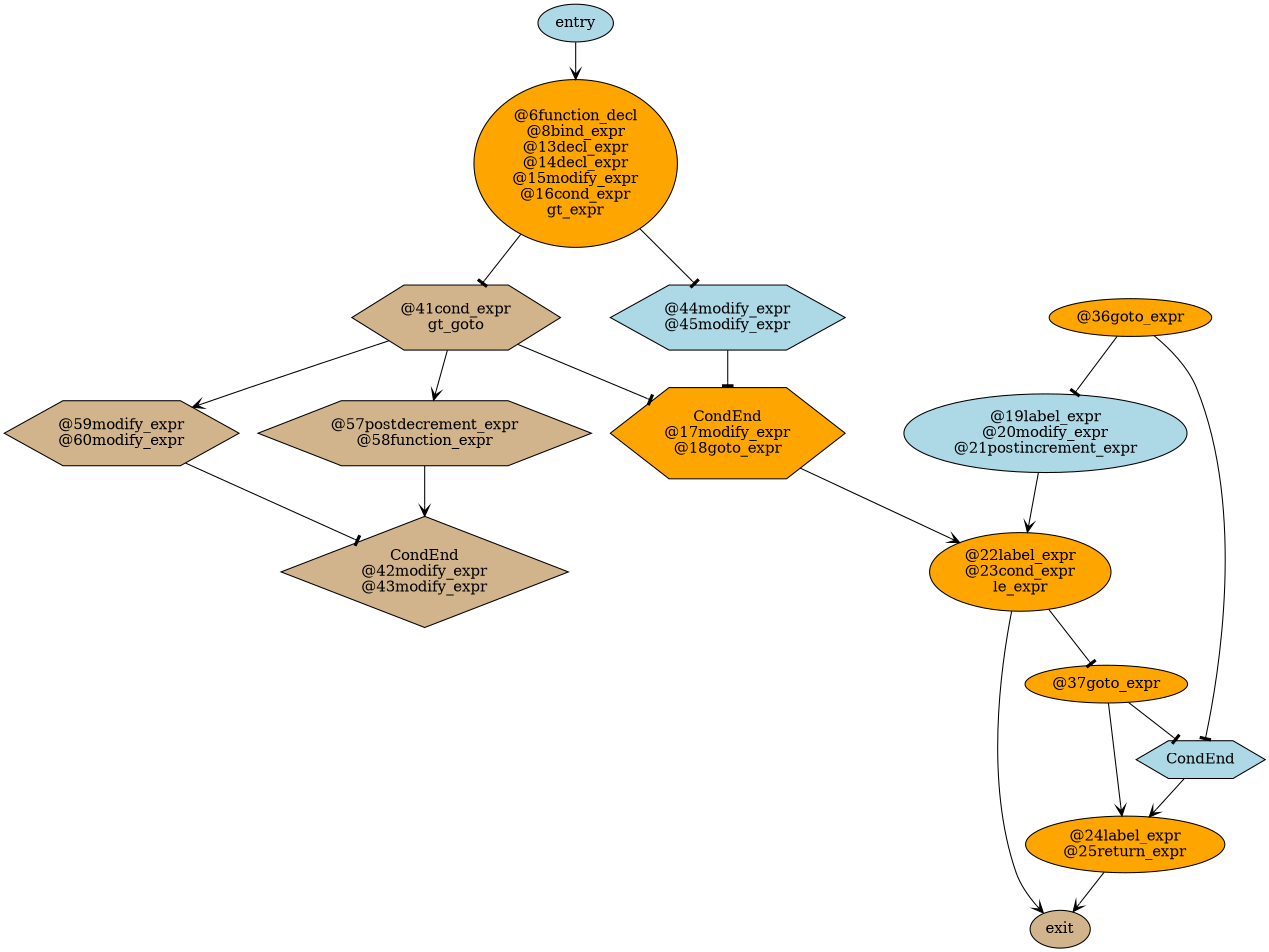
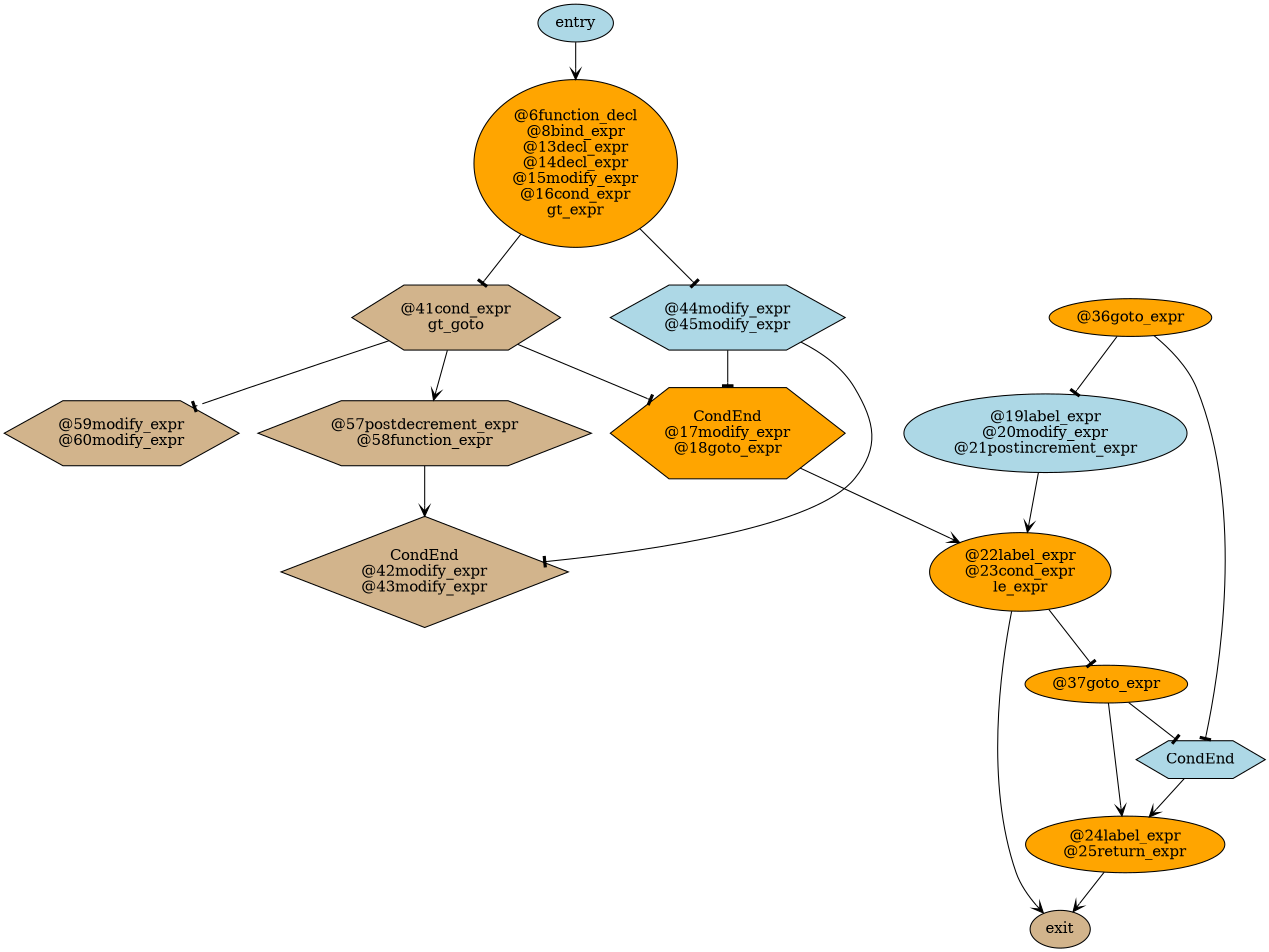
(295, 372) -> (295, 372)
(270, 501) -> (789, 516)
